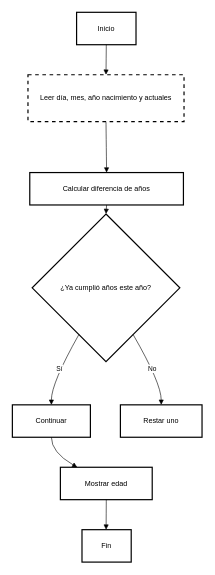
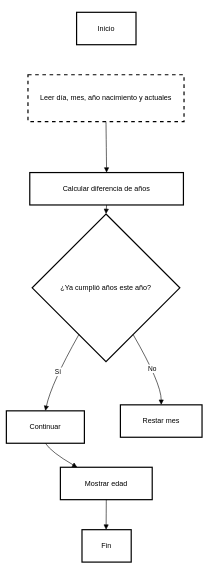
(106, 69) -> none
(51, 421) -> (45, 427)
(161, 421) -> (161, 421)
